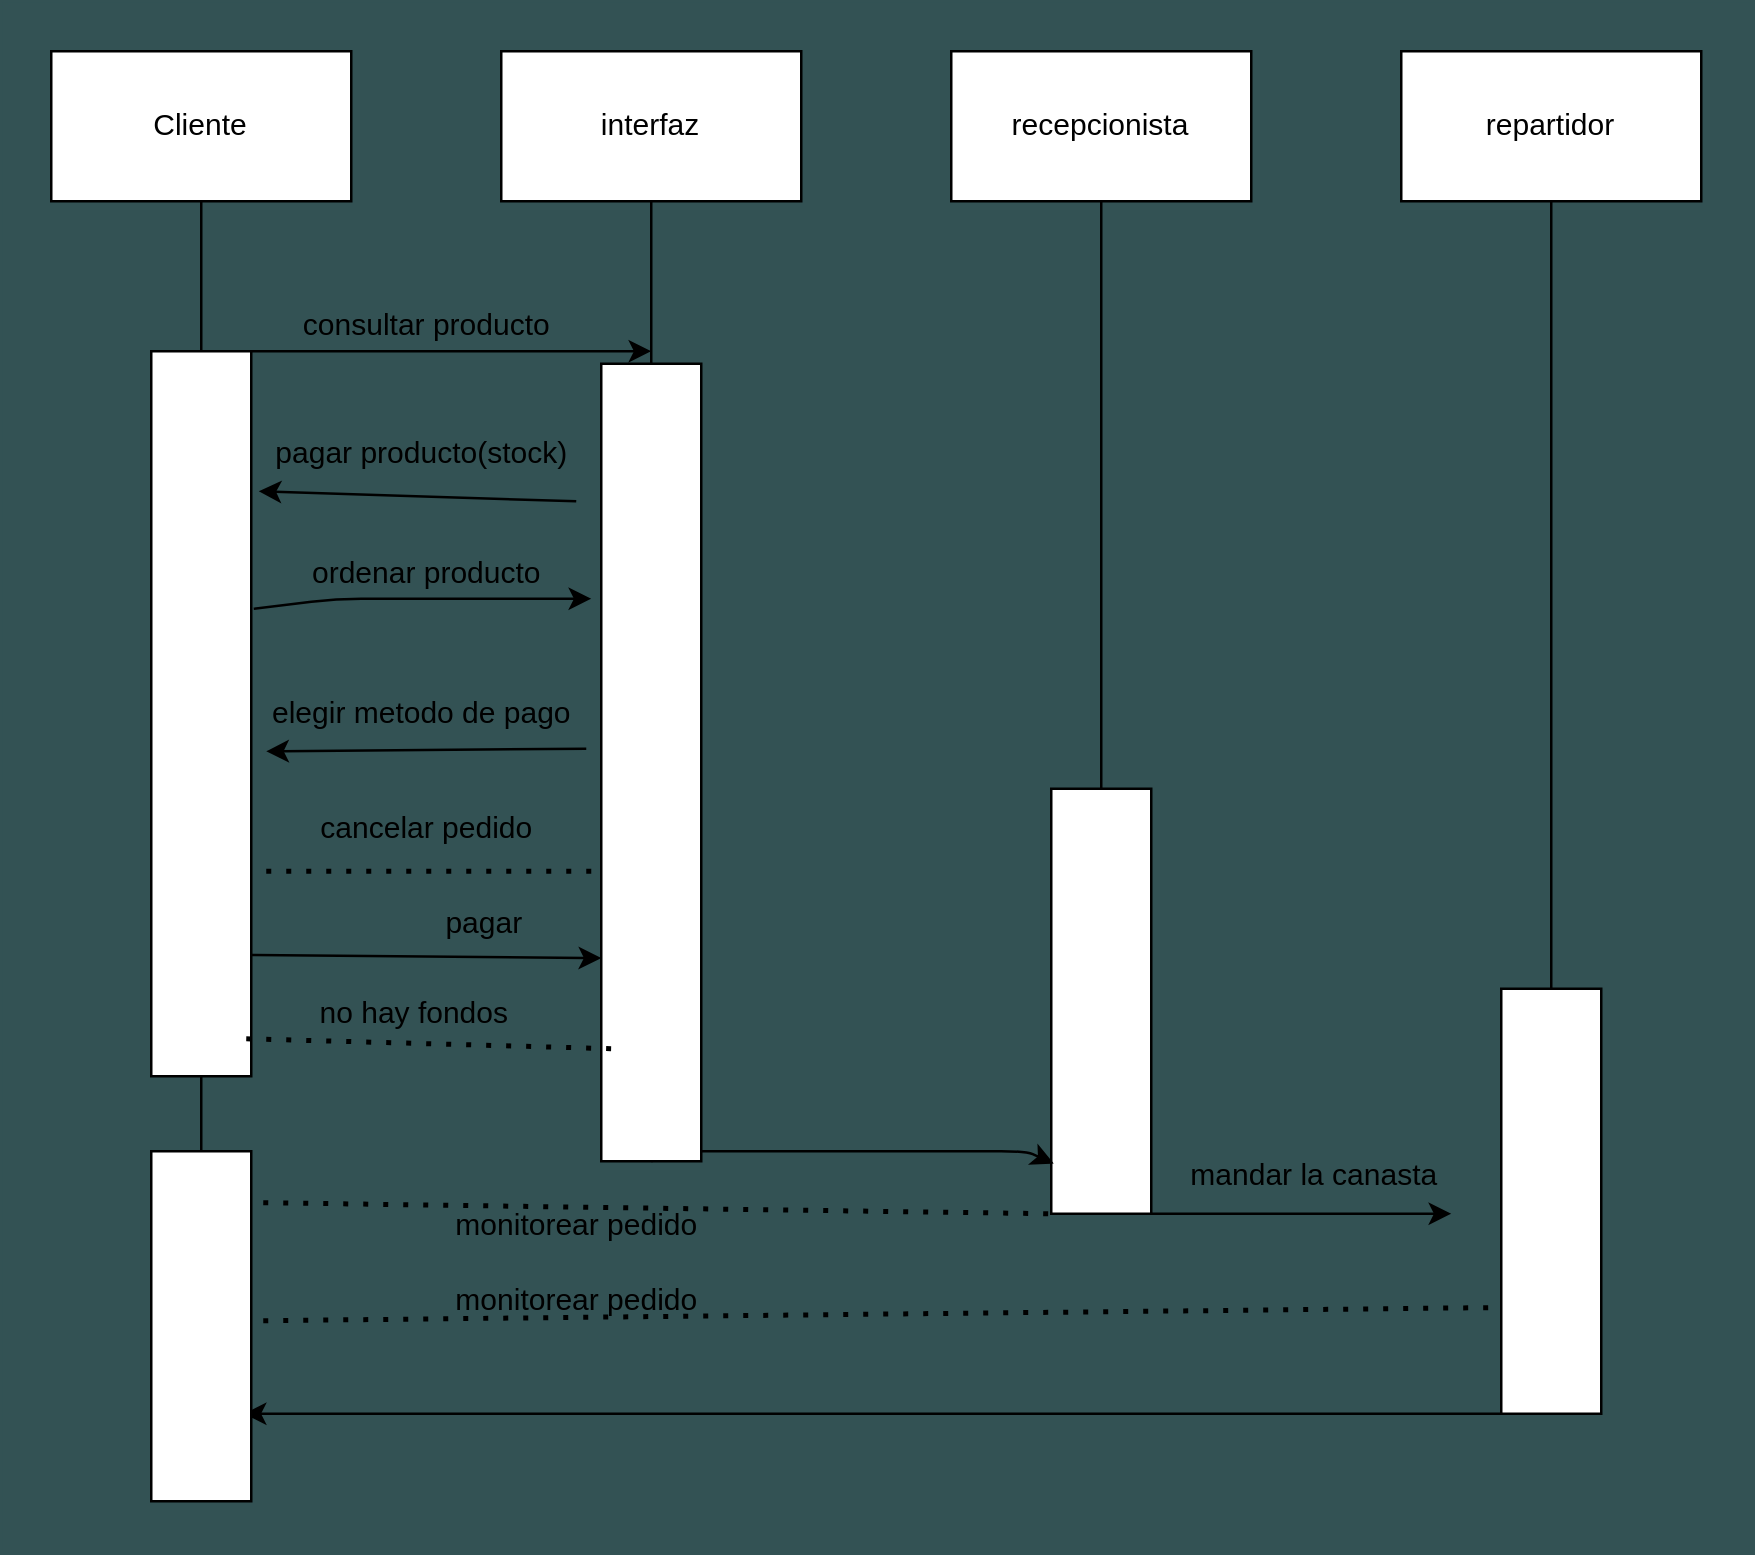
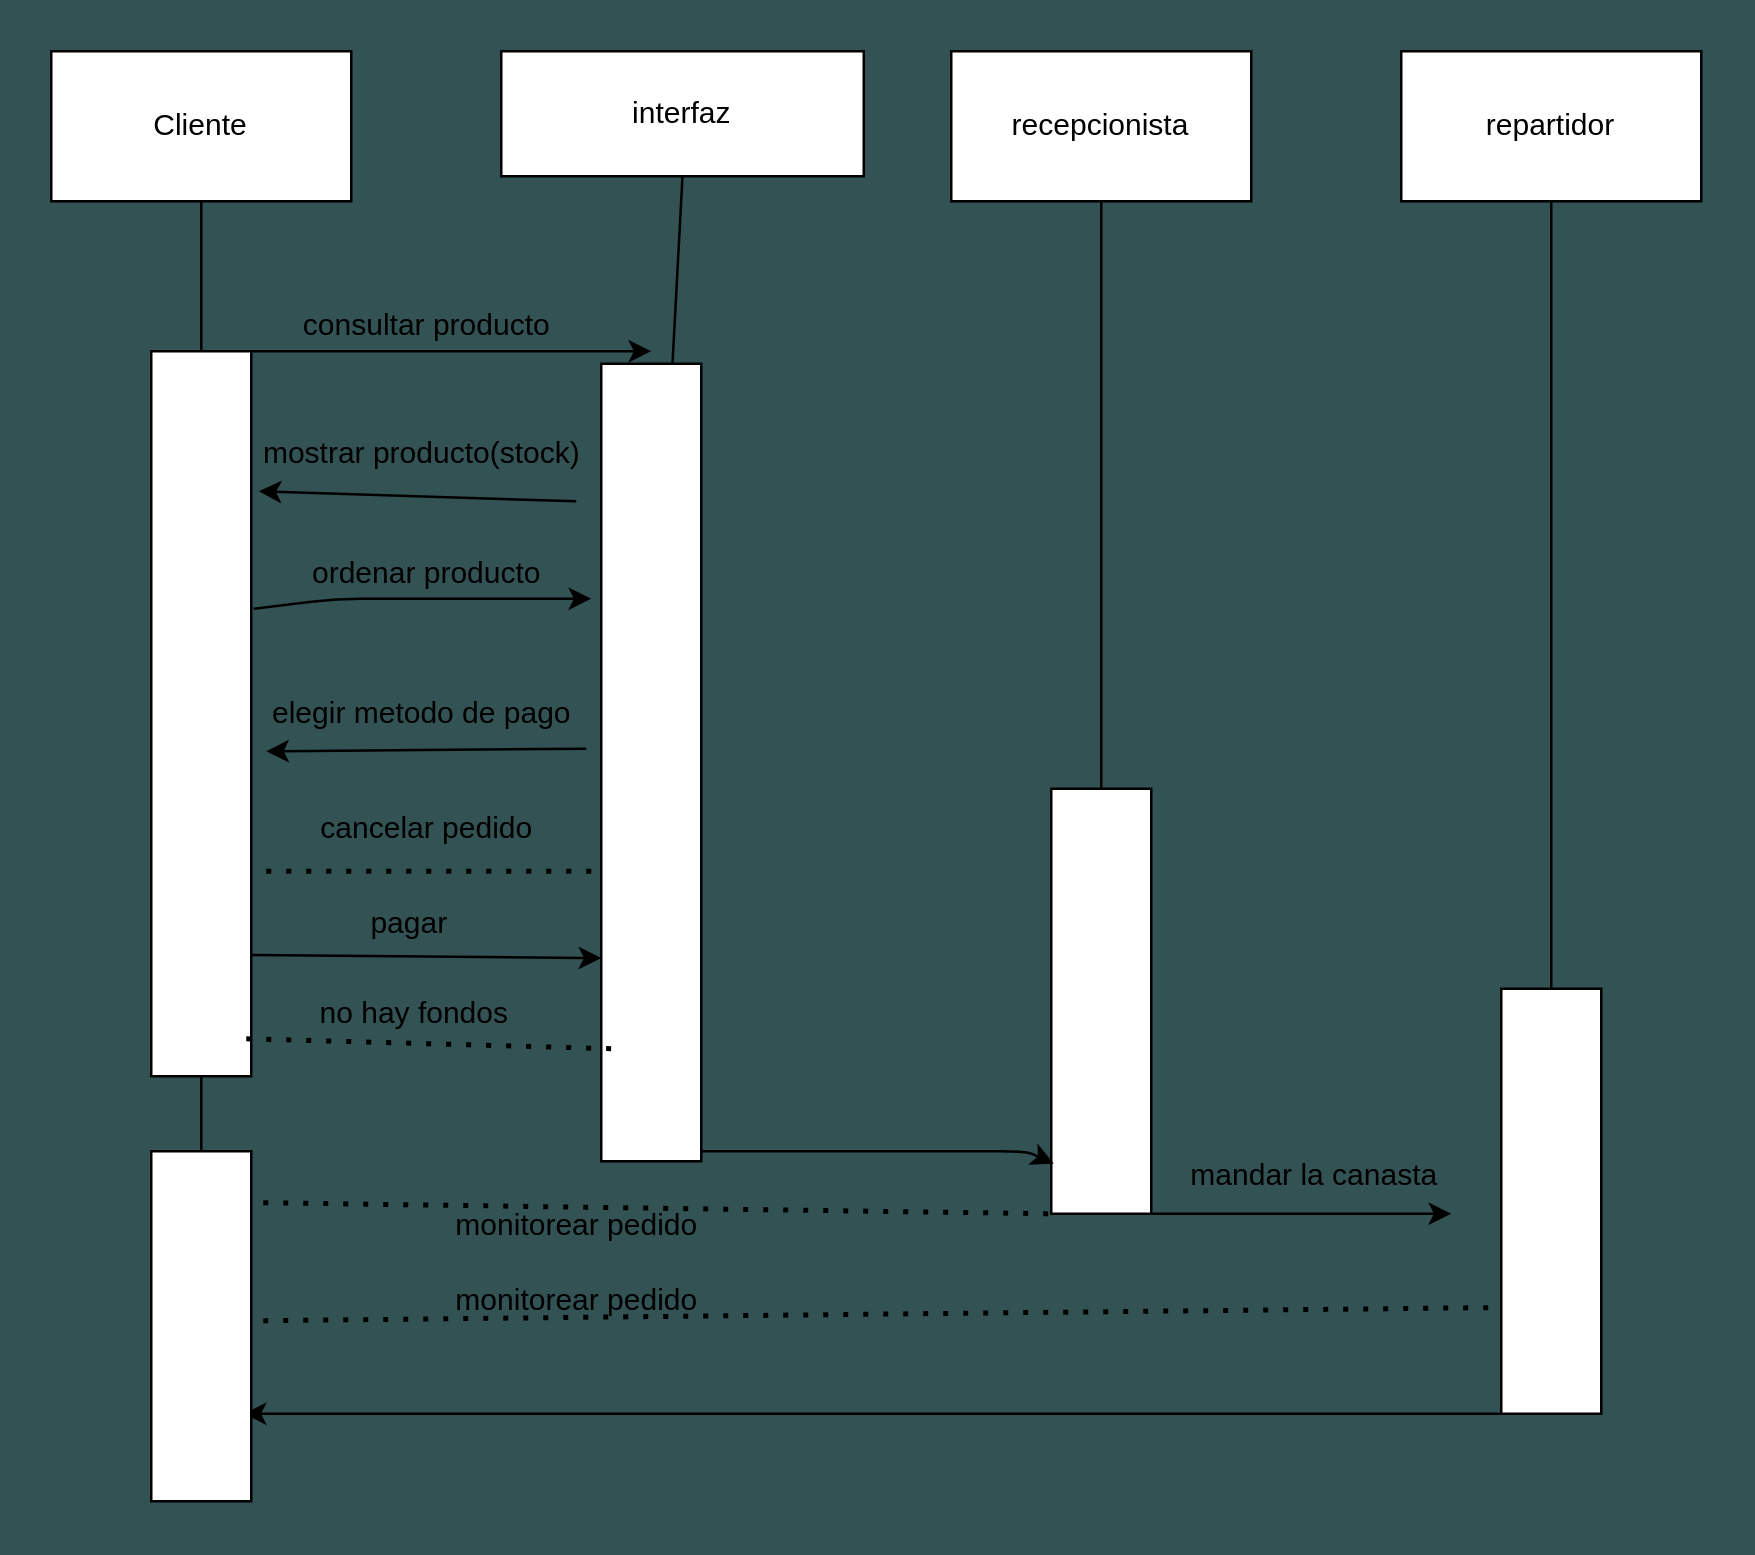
(651, 126) -> (683, 114)
(423, 454) -> (423, 454)
(484, 924) -> (409, 924)
